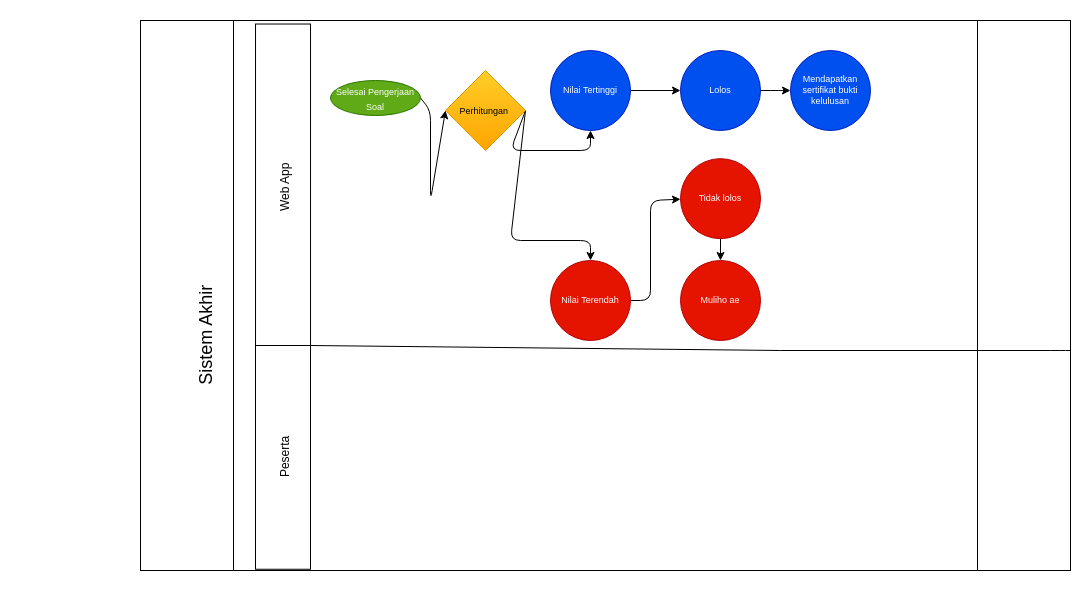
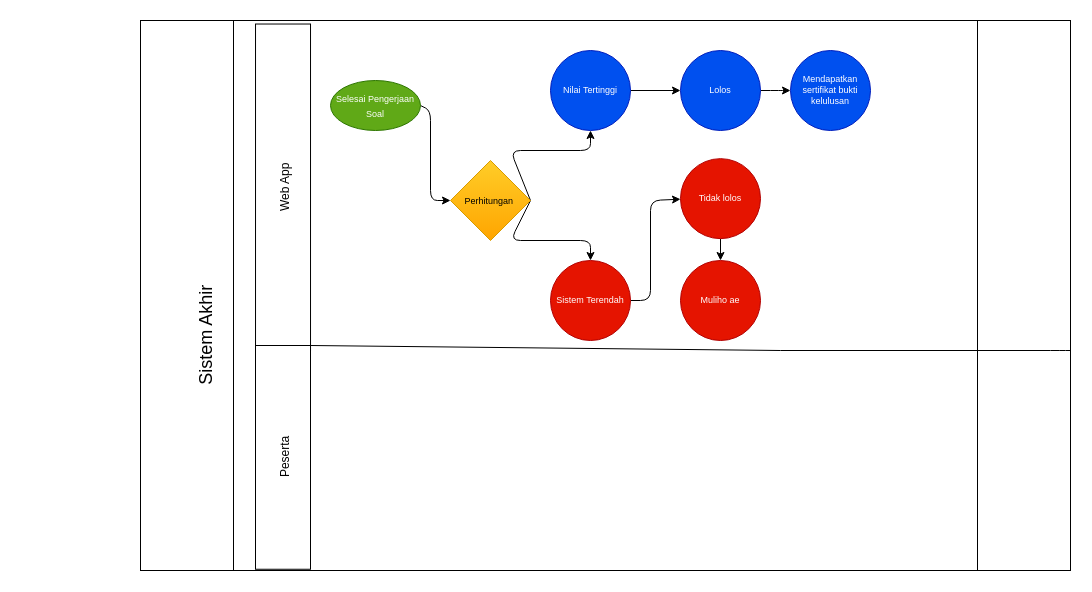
(376, 98) -> (376, 106)
(486, 111) -> (491, 201)
(591, 301) -> (591, 301)
